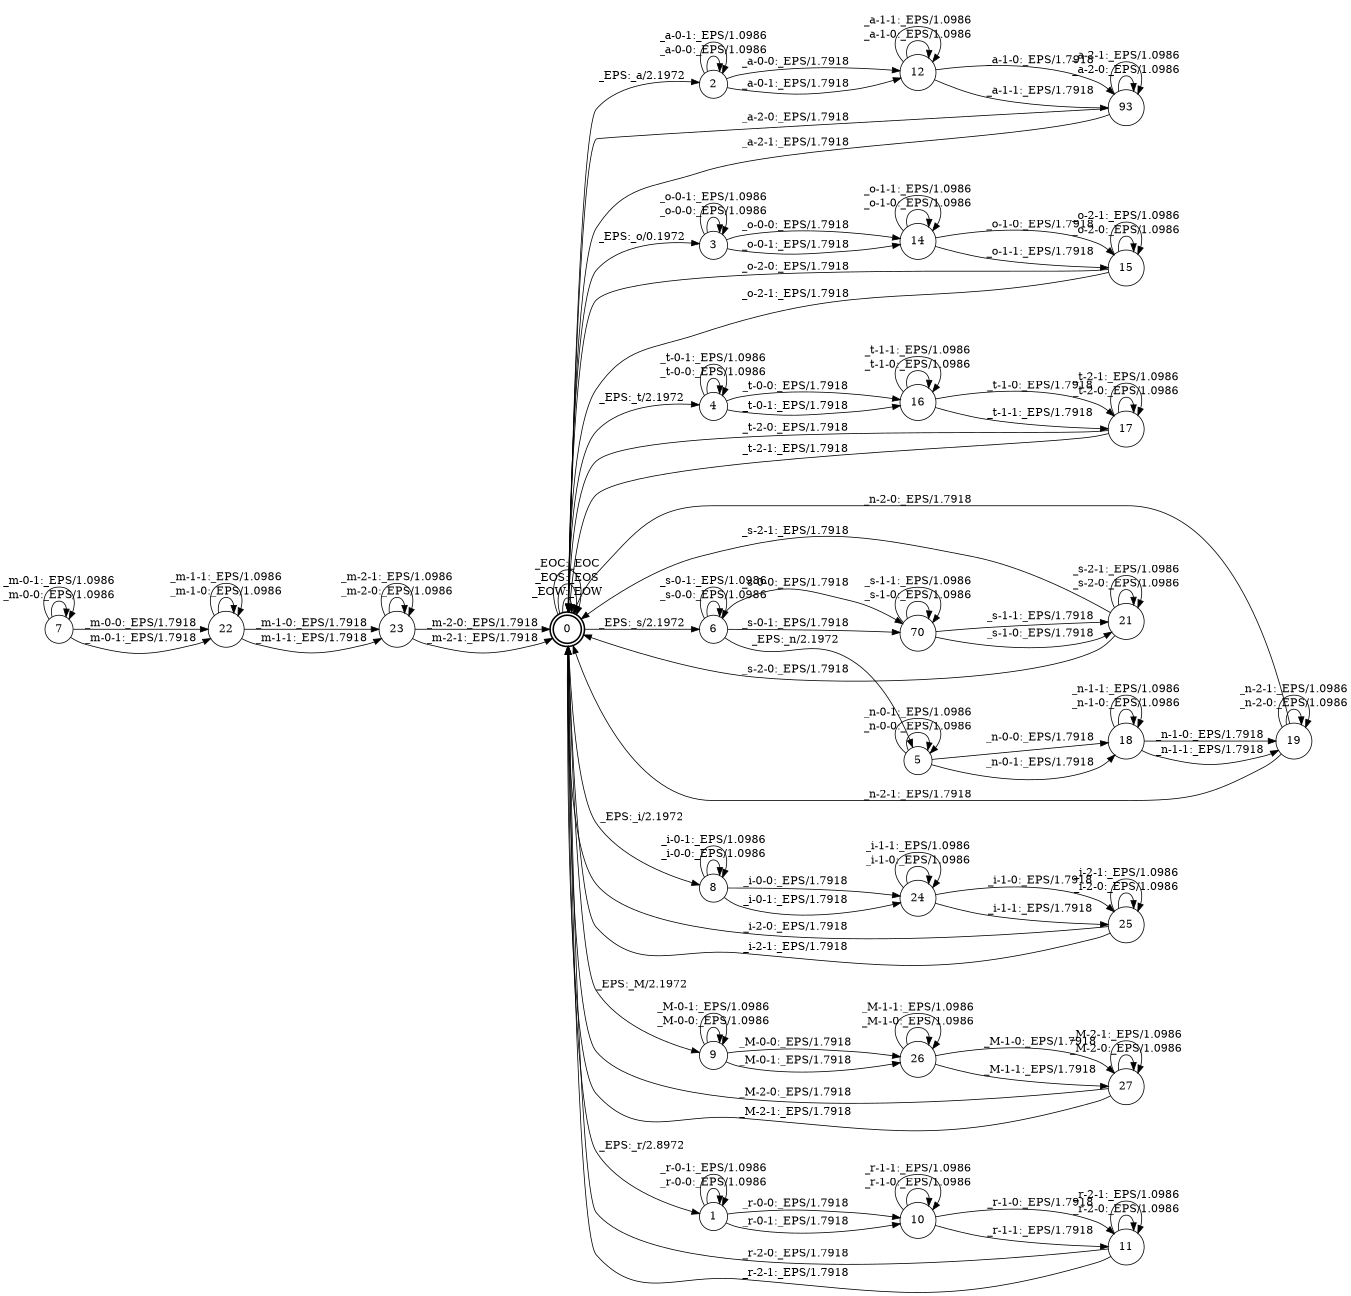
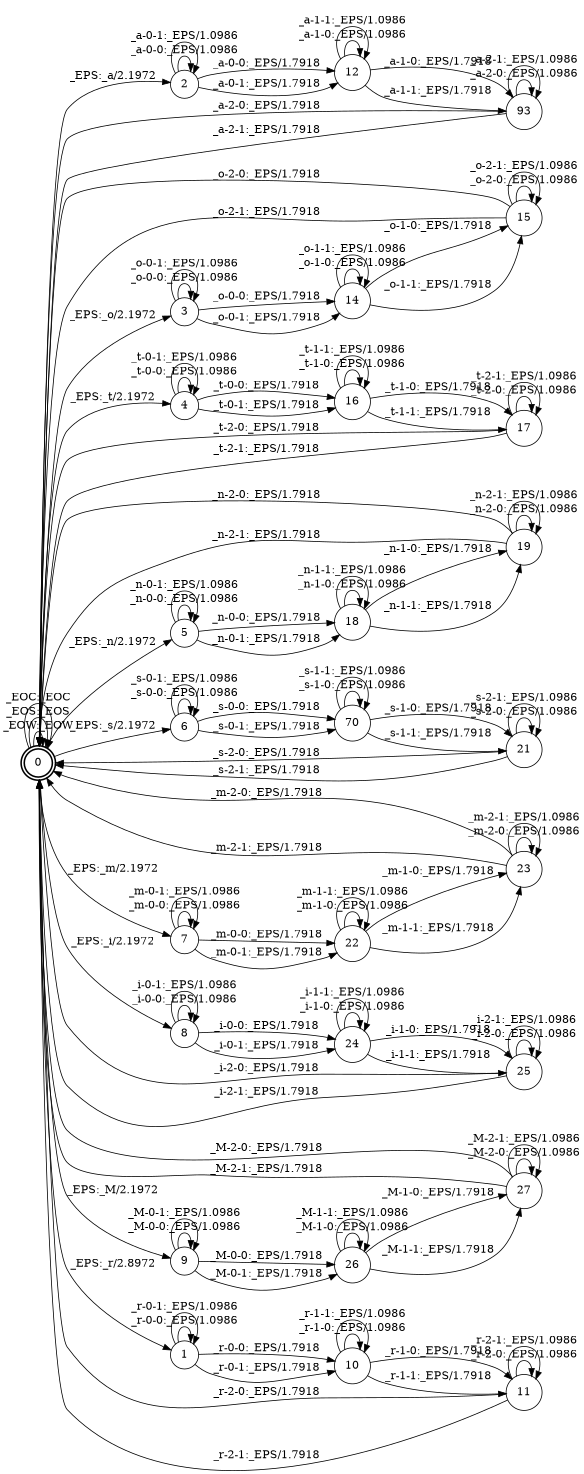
(642, 237) -> (113, 315)
(837, 653) -> (99, 688)
none -> (72, 880)
